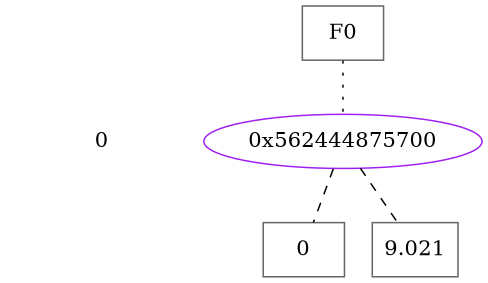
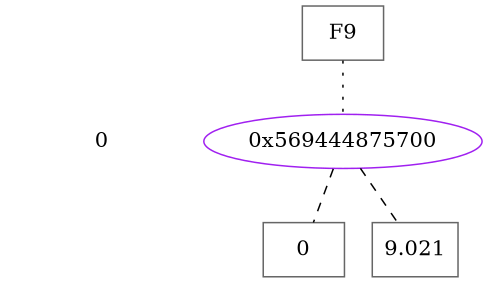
(343, 33) -> (343, 33)
(343, 141) -> (343, 141)
